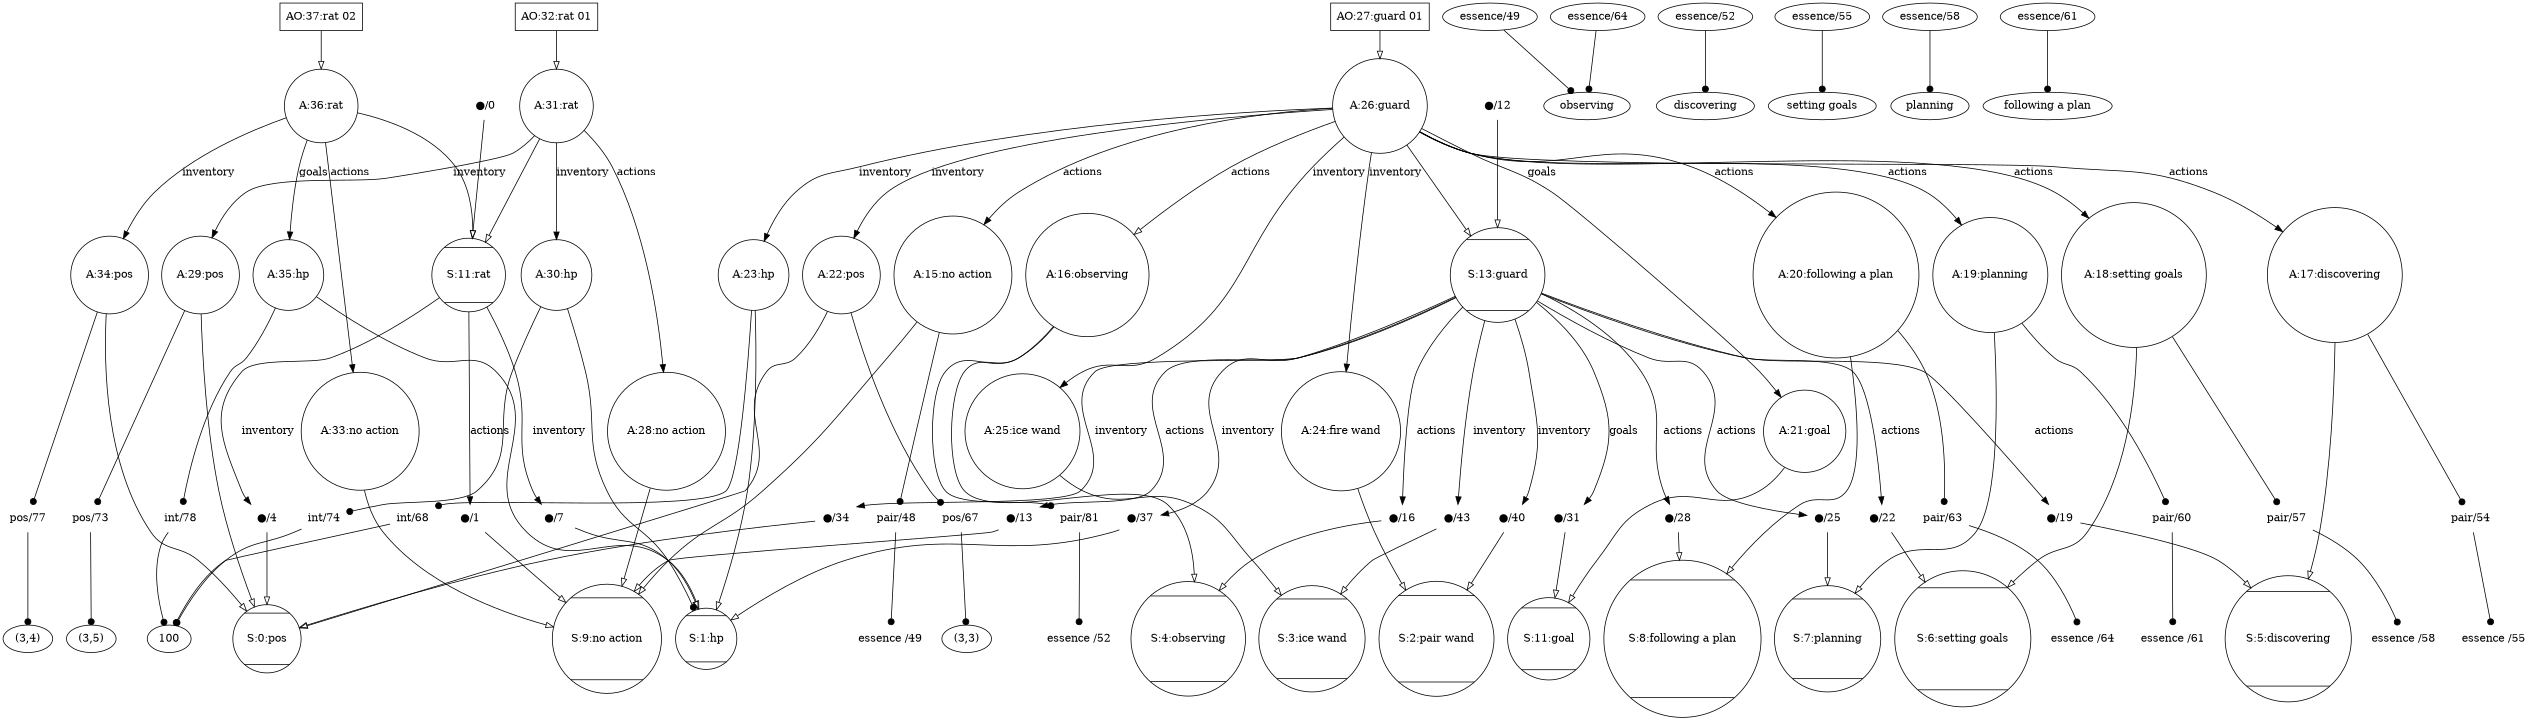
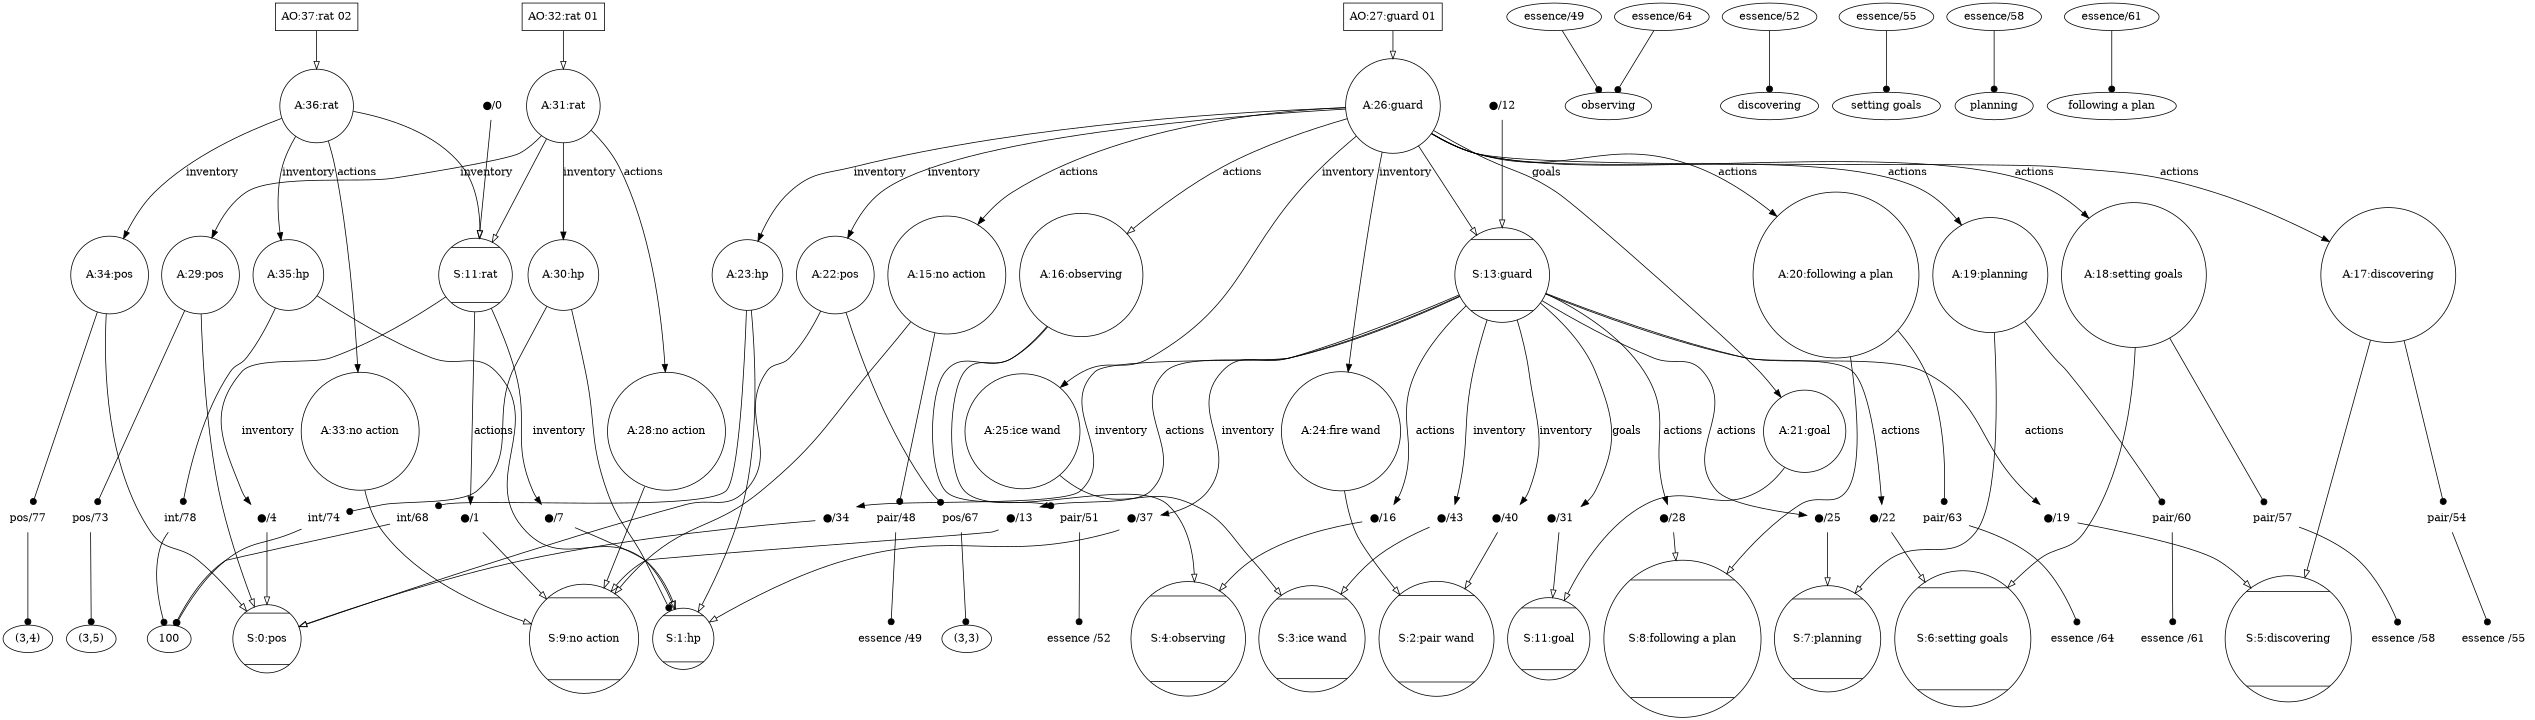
(314, 173) -> (309, 173)
(1080, 518) -> (1080, 518)
